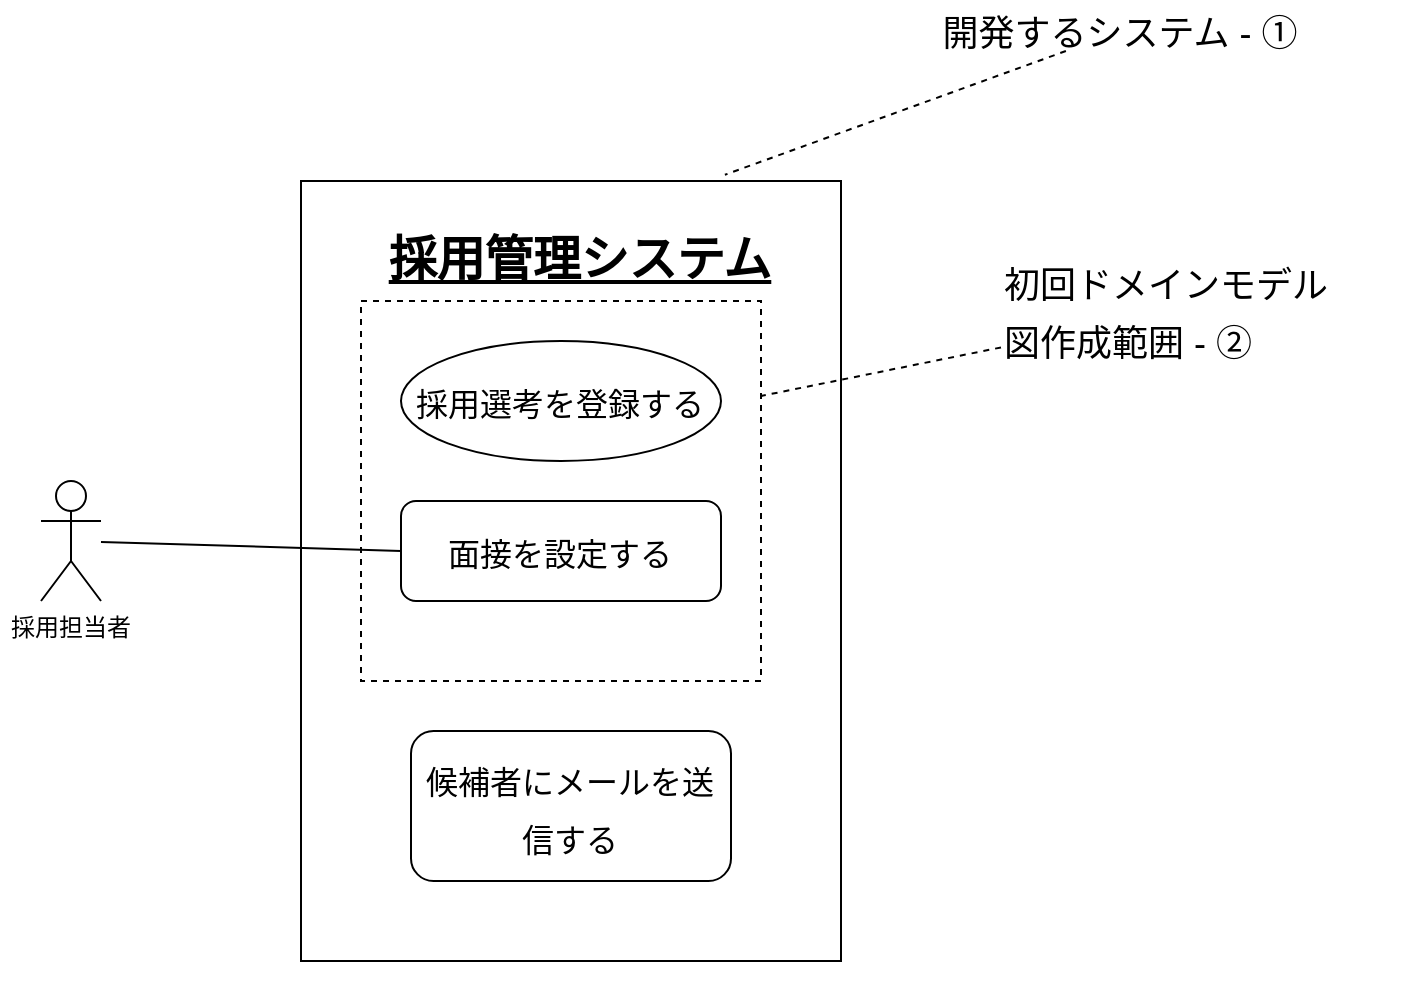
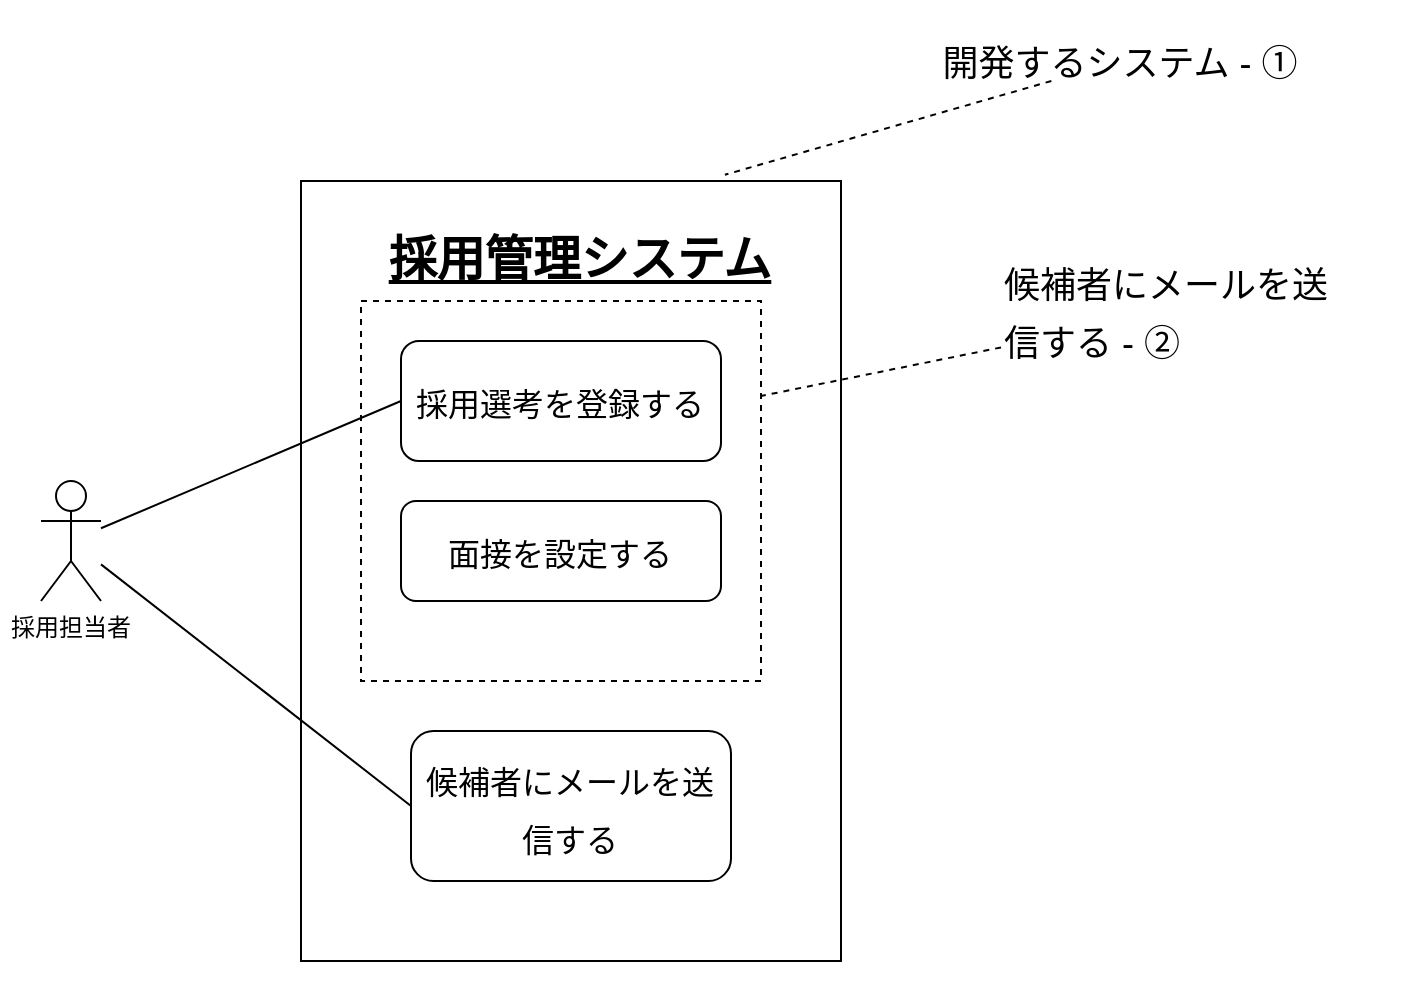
(1121, 31) -> (1121, 61)
(1183, 311) -> (1183, 311)
(561, 401) -> (561, 401)
none -> (251, 465)
(251, 546) -> none
none -> (256, 685)
